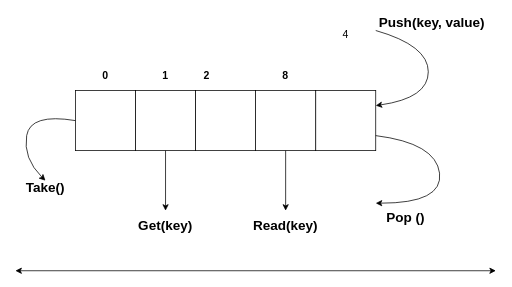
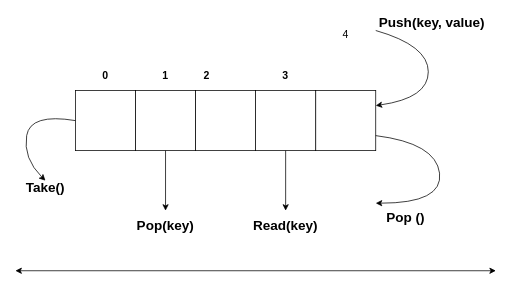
(285, 75) -> (285, 75)
(165, 225) -> (165, 225)
